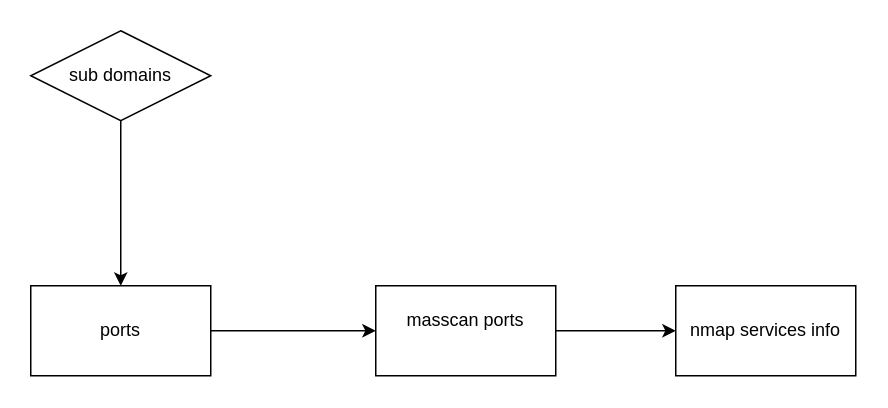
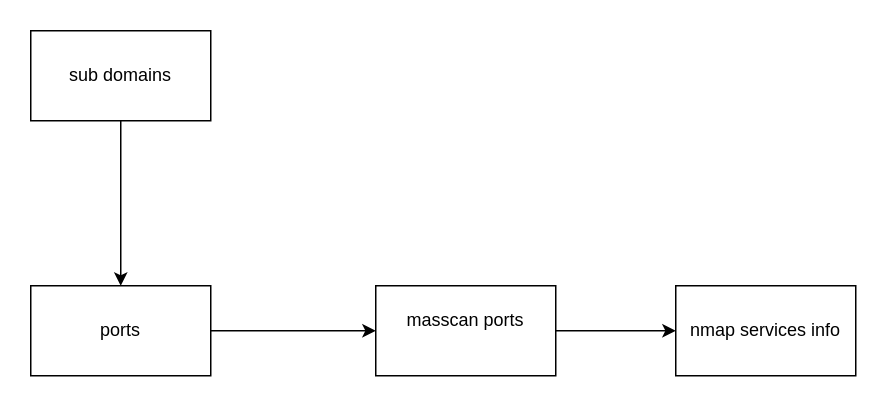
(121, 76) -> (121, 76)
